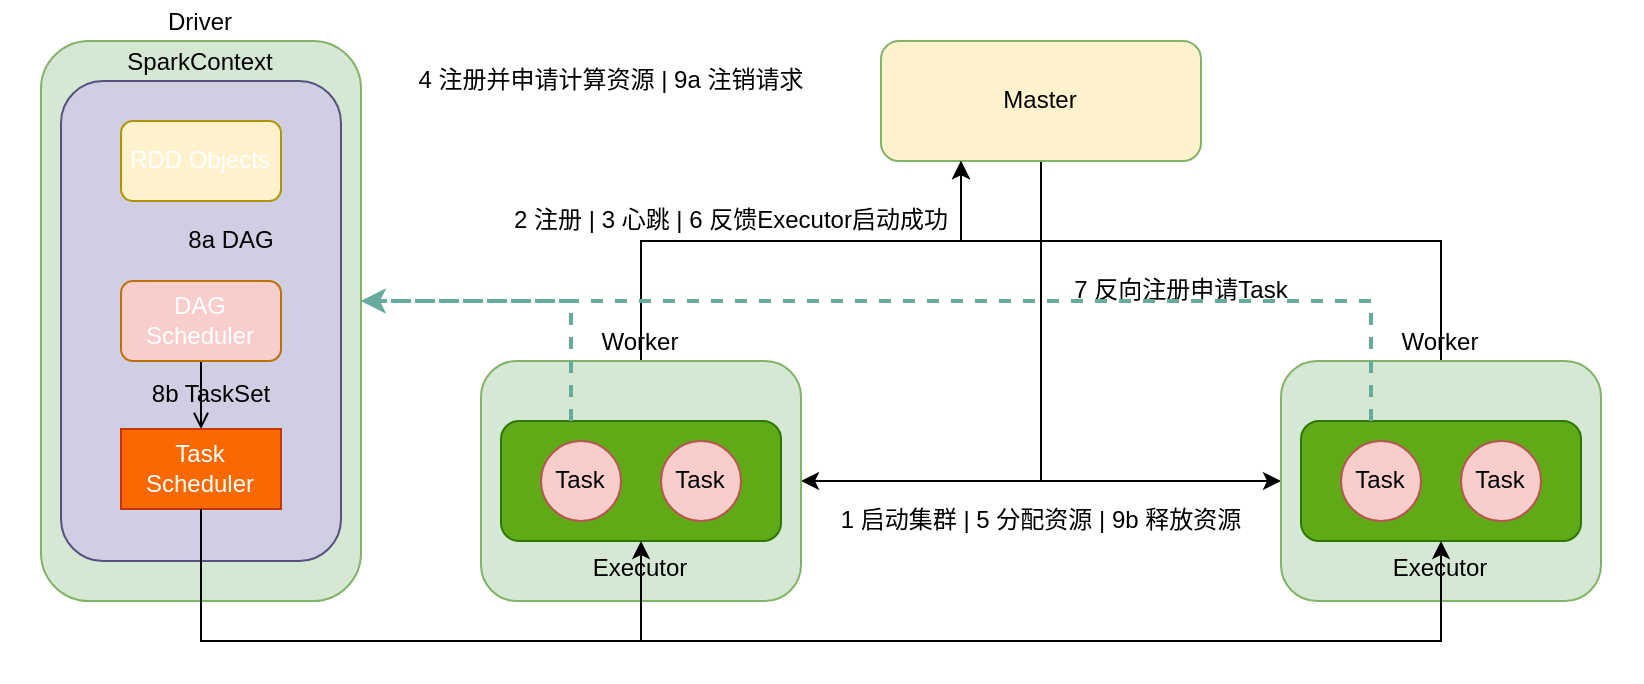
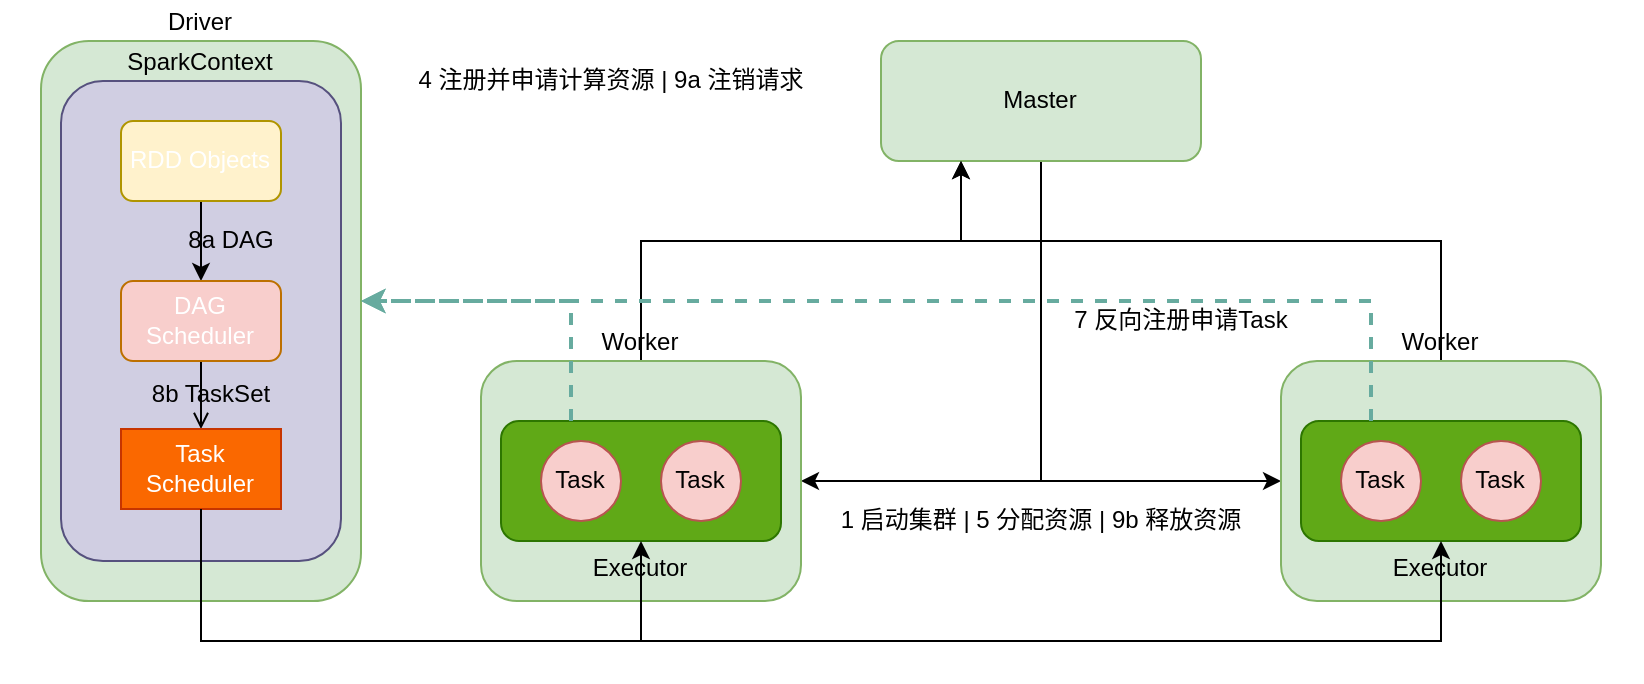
(1041, 101) -> (1041, 101)
(731, 221) -> none
none -> (201, 234)
(1181, 291) -> (1181, 321)
